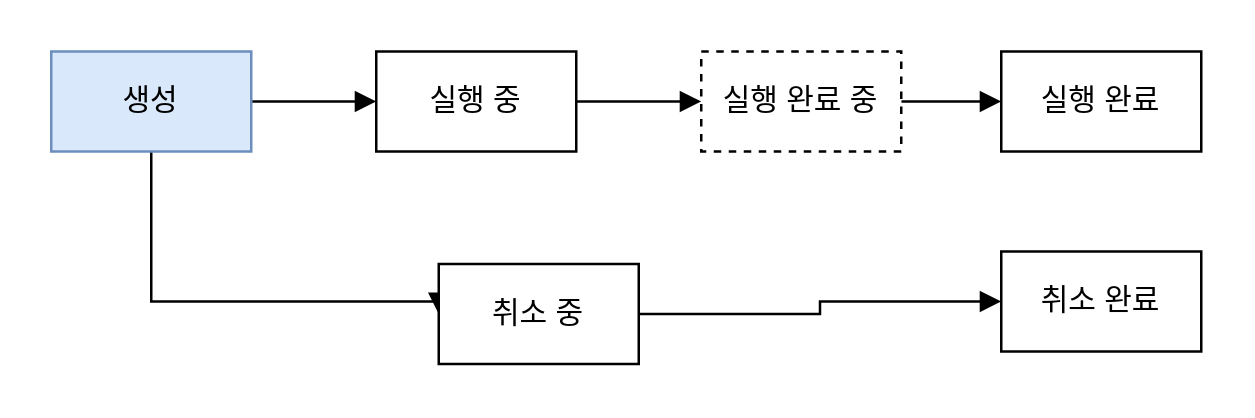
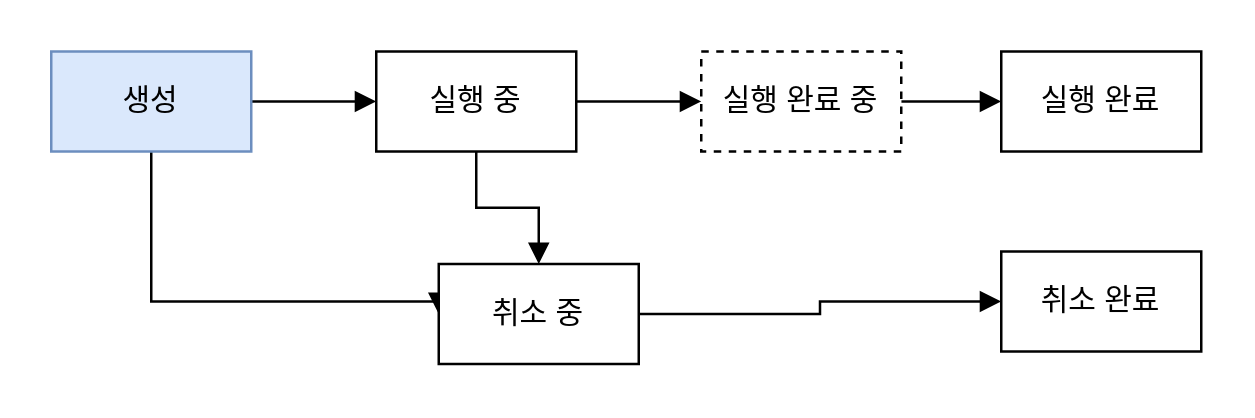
none -> (496, 208)
